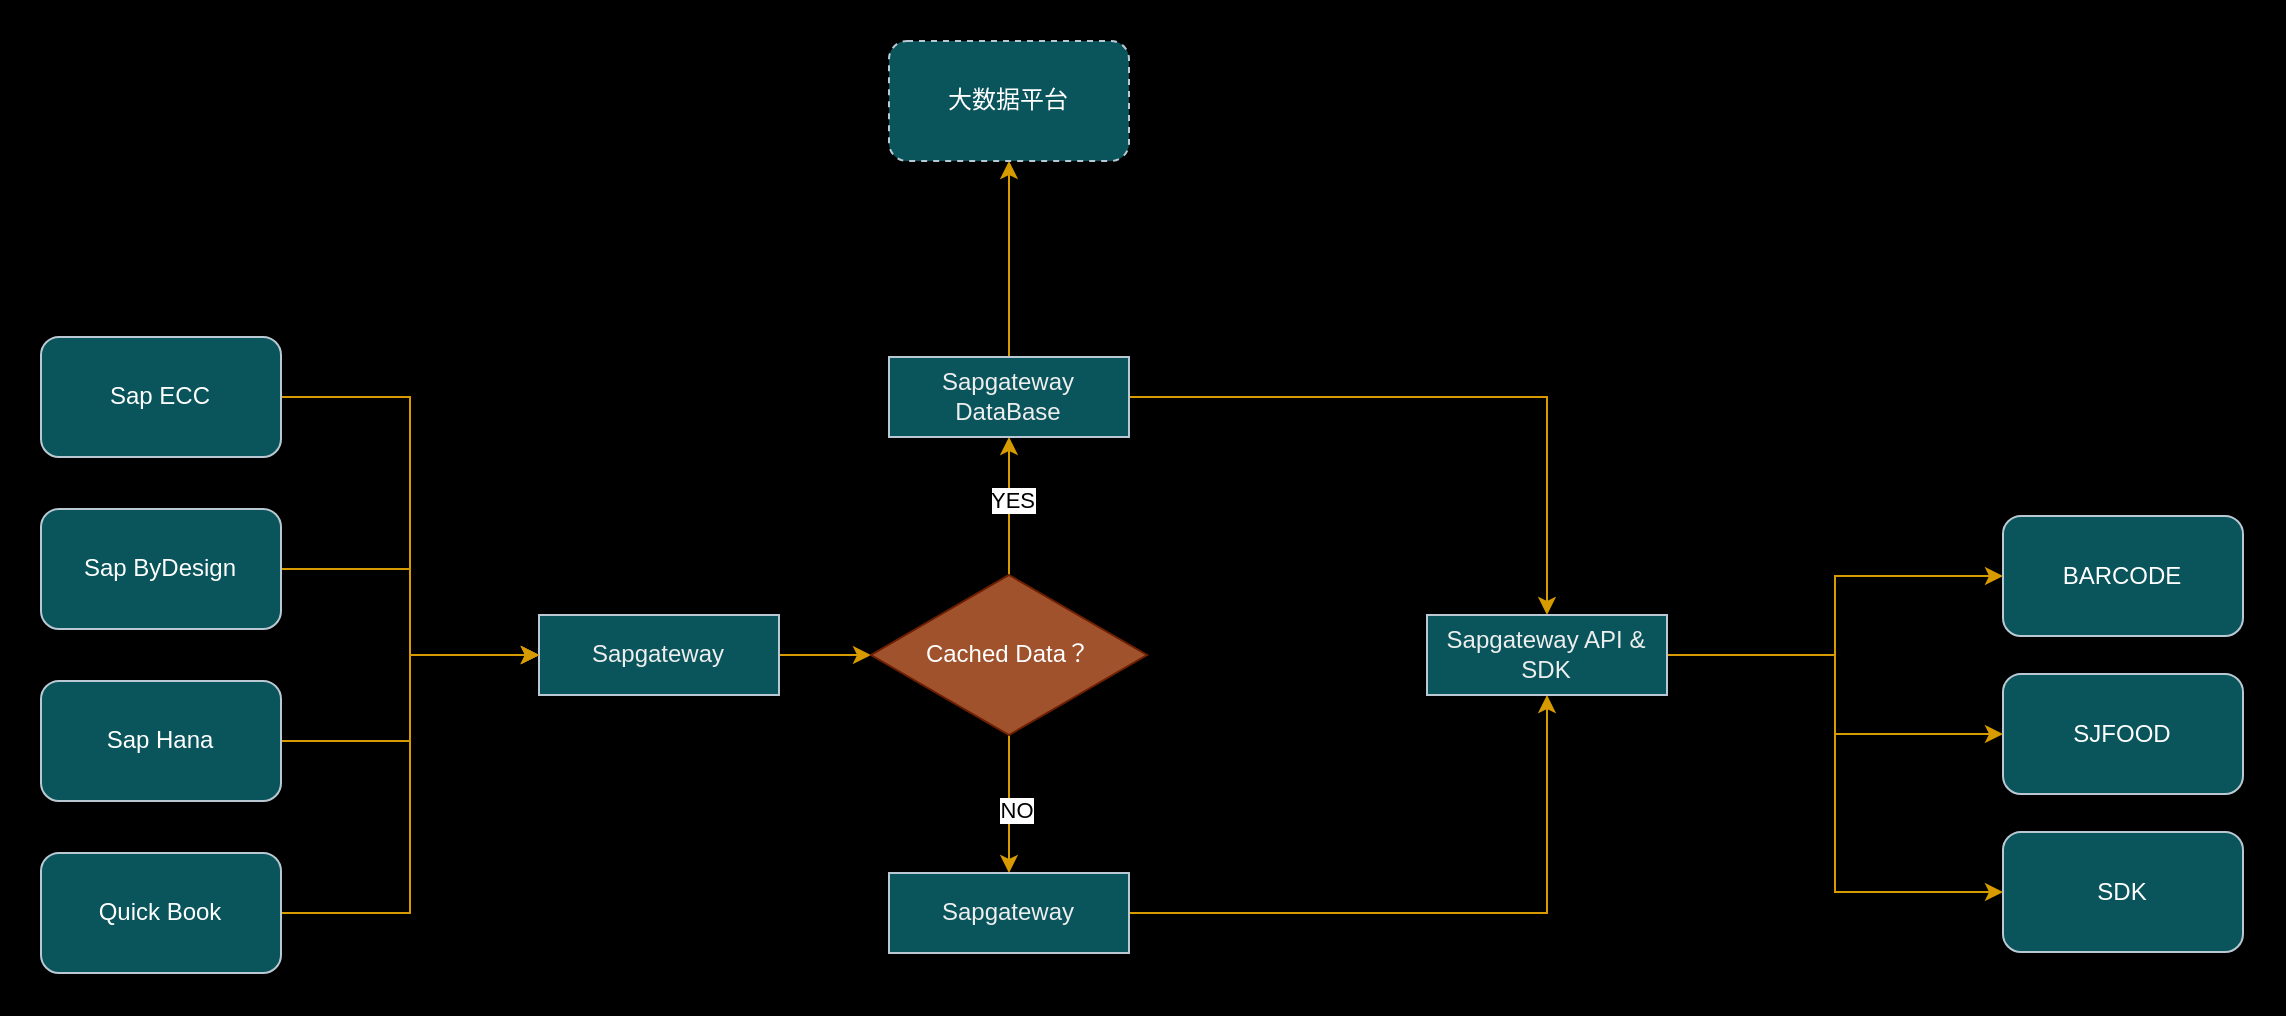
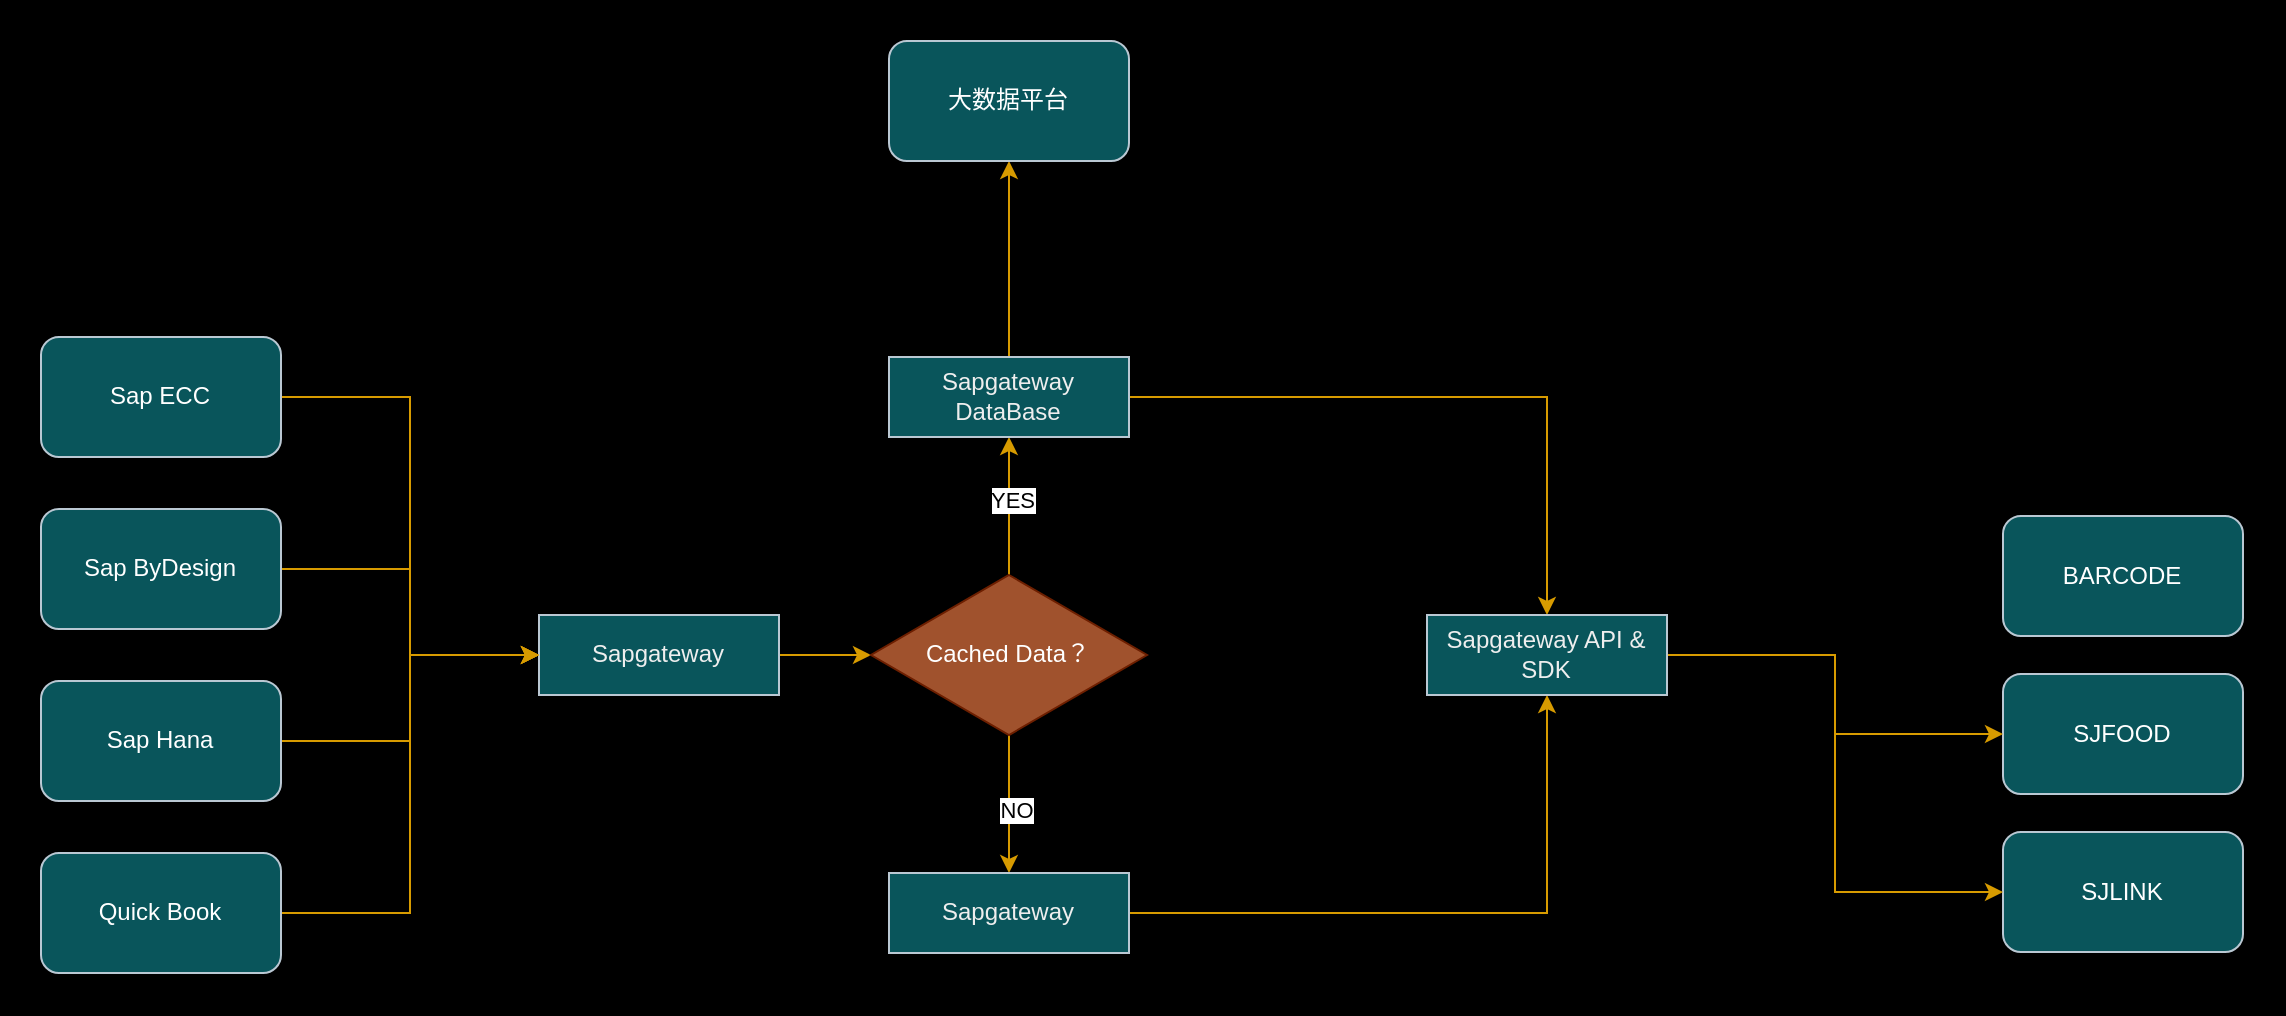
(1009, 101) -> (1009, 101)
(1874, 576) -> none
(2123, 893) -> (2123, 893)
